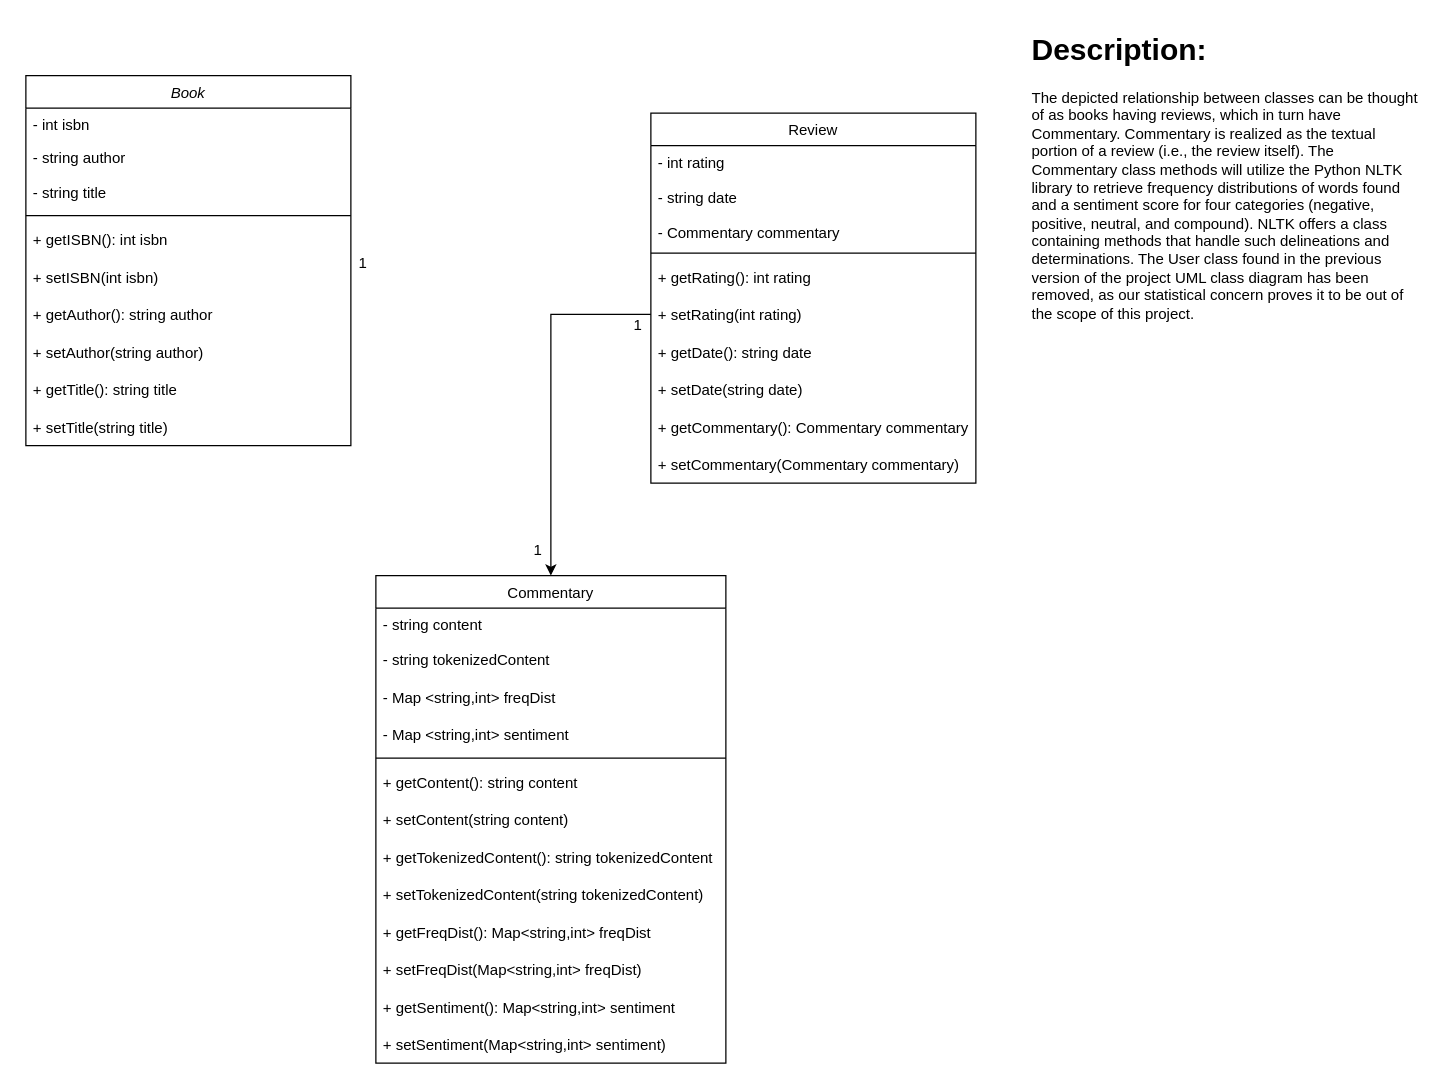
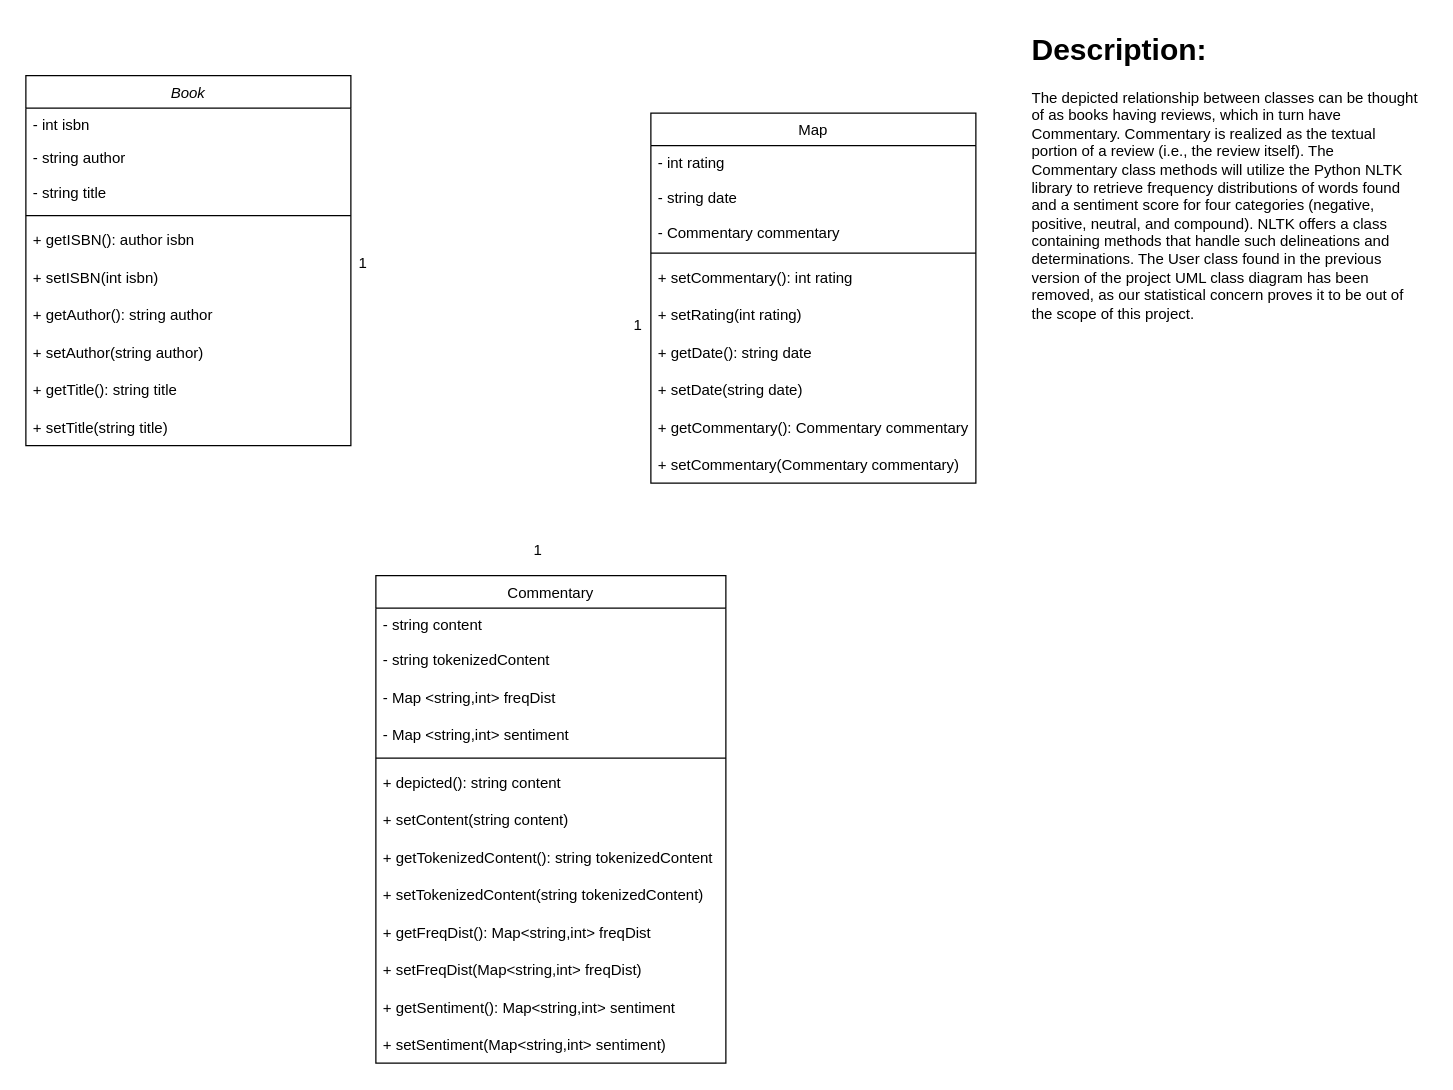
(813, 130) -> (813, 130)
(109, 240) -> (124, 240)
(749, 278) -> (768, 278)
(551, 392) -> none
(499, 783) -> (488, 783)
